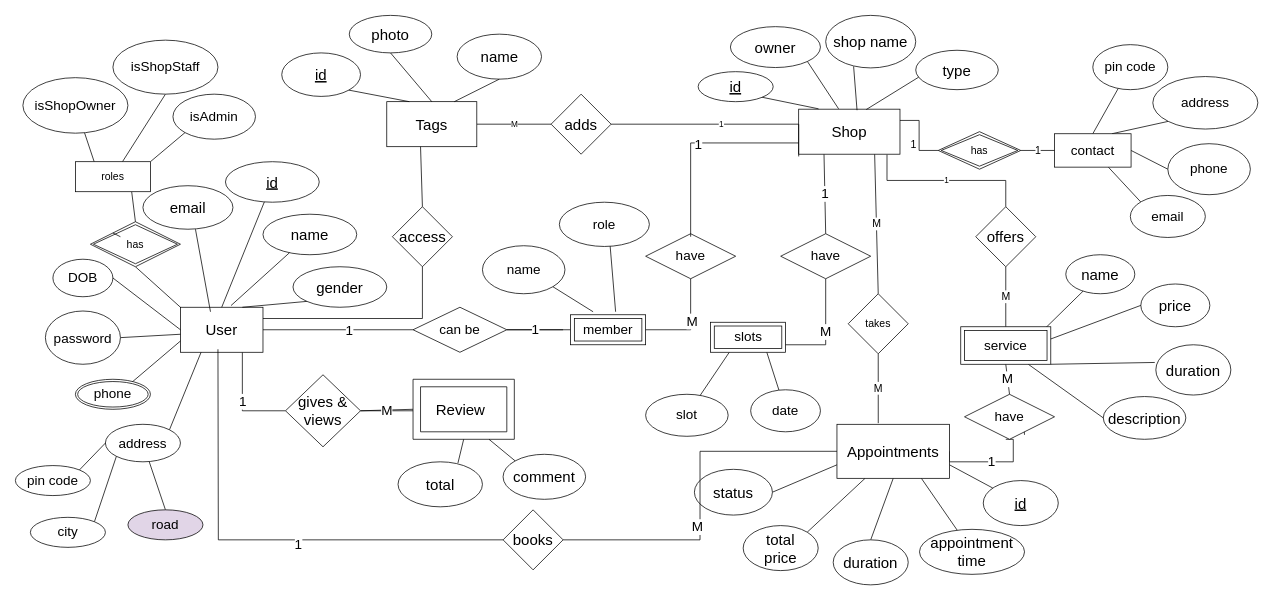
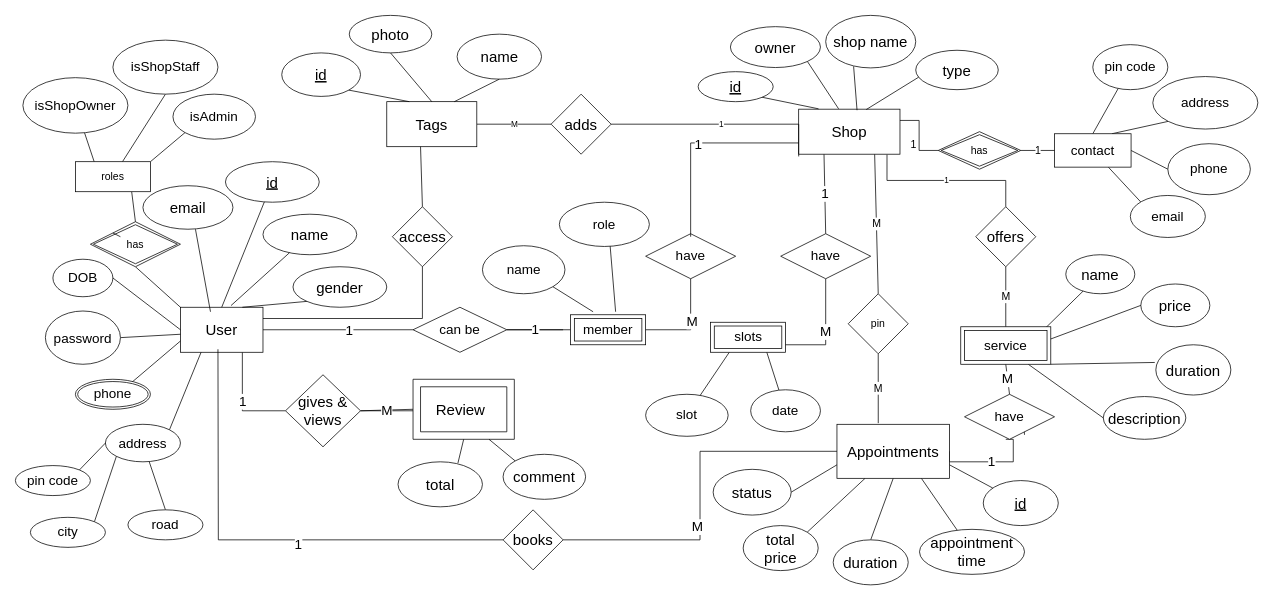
(878, 324) -> (878, 324)
(733, 492) -> (752, 492)
(165, 525) -> (165, 525)
